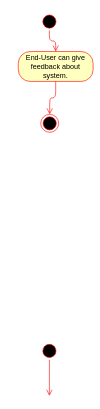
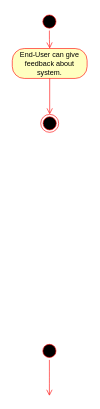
(56, 66) -> (50, 63)
